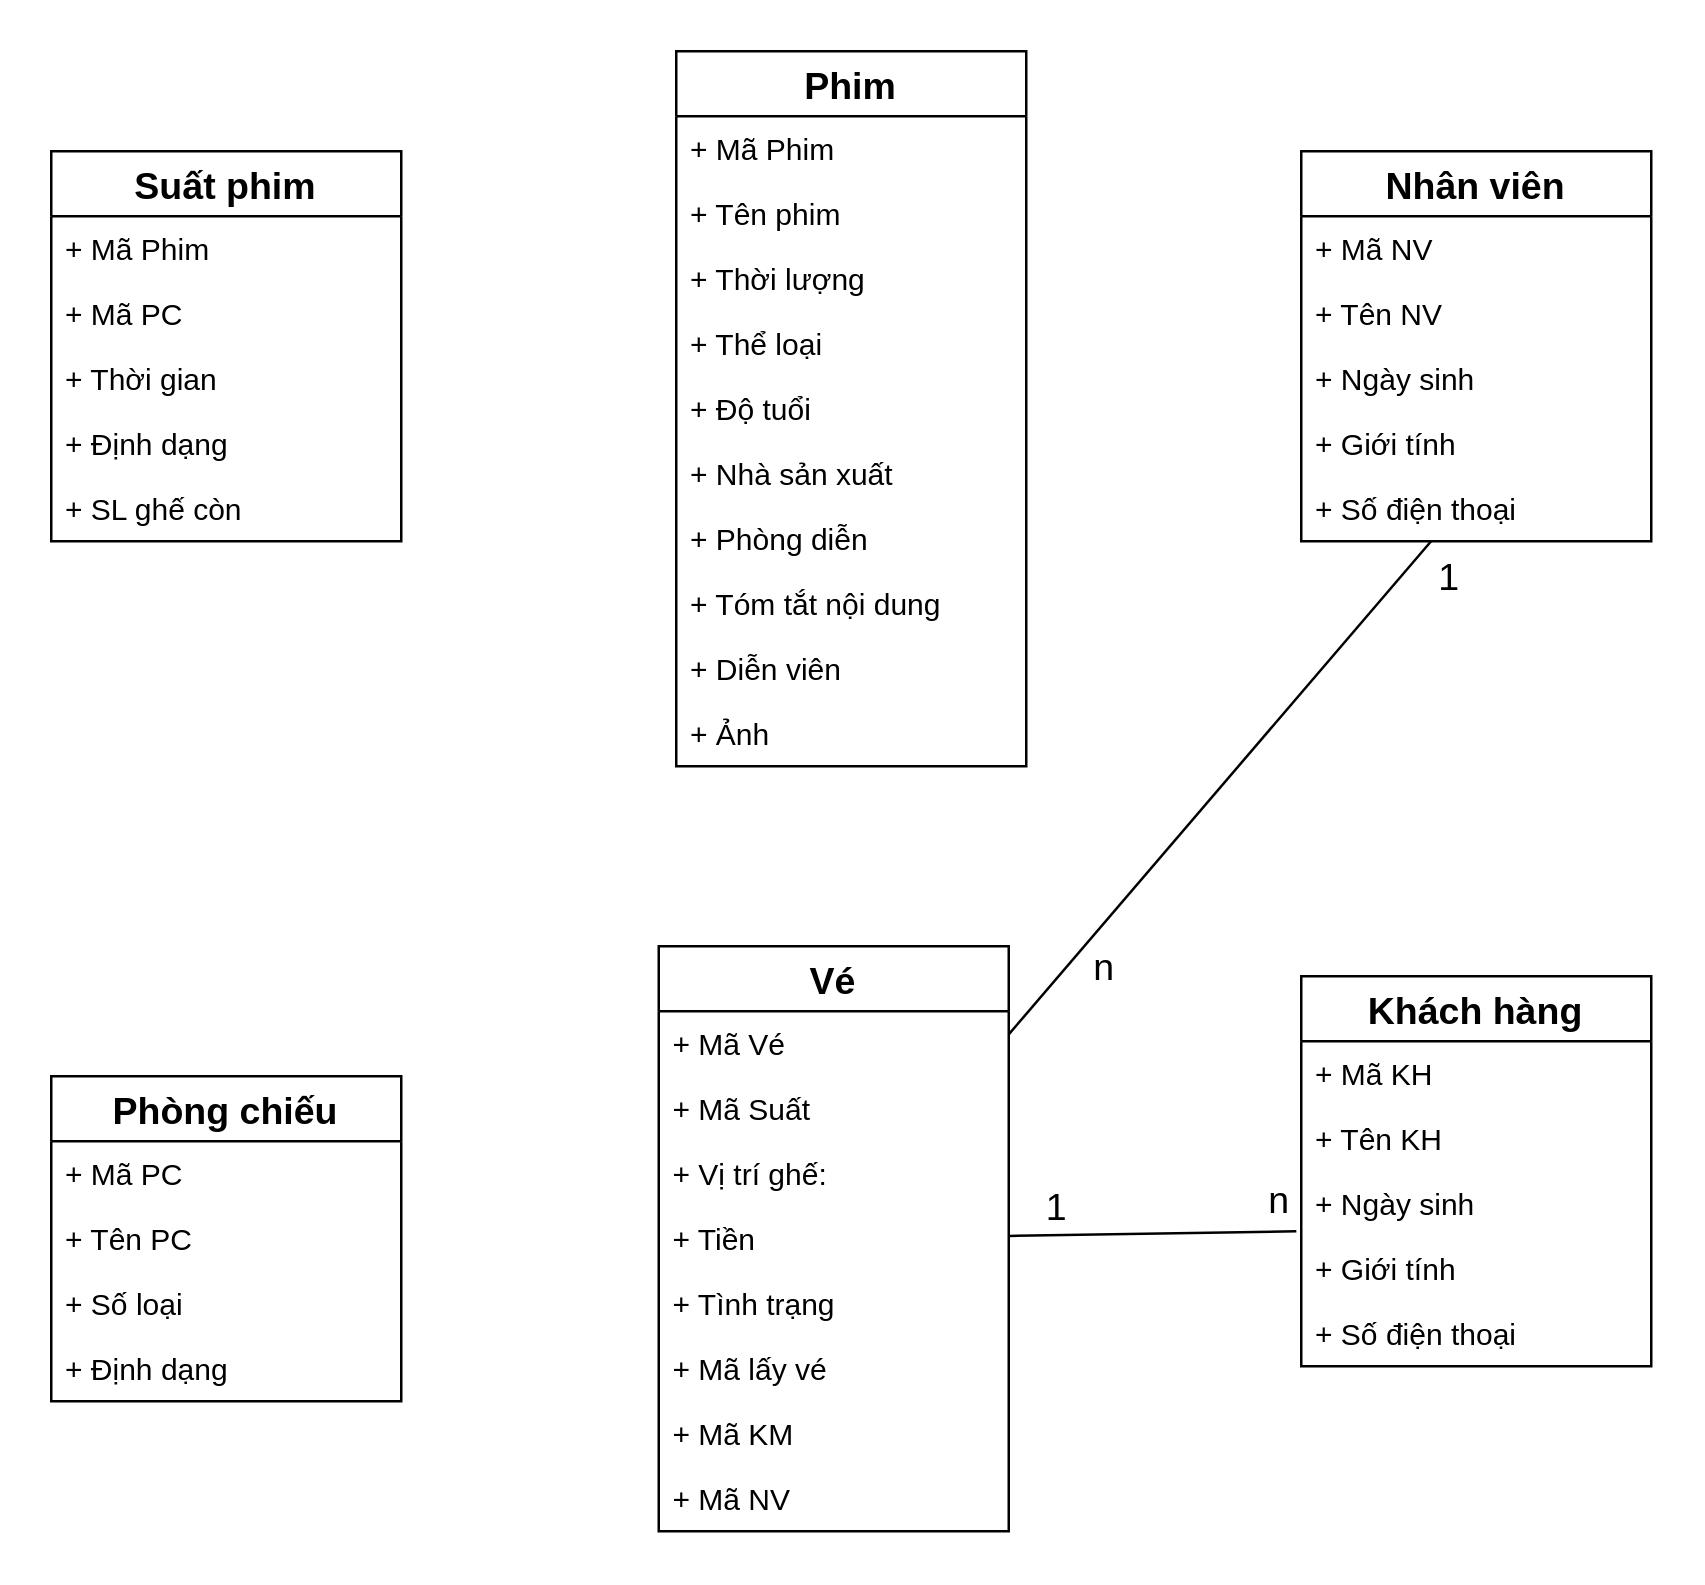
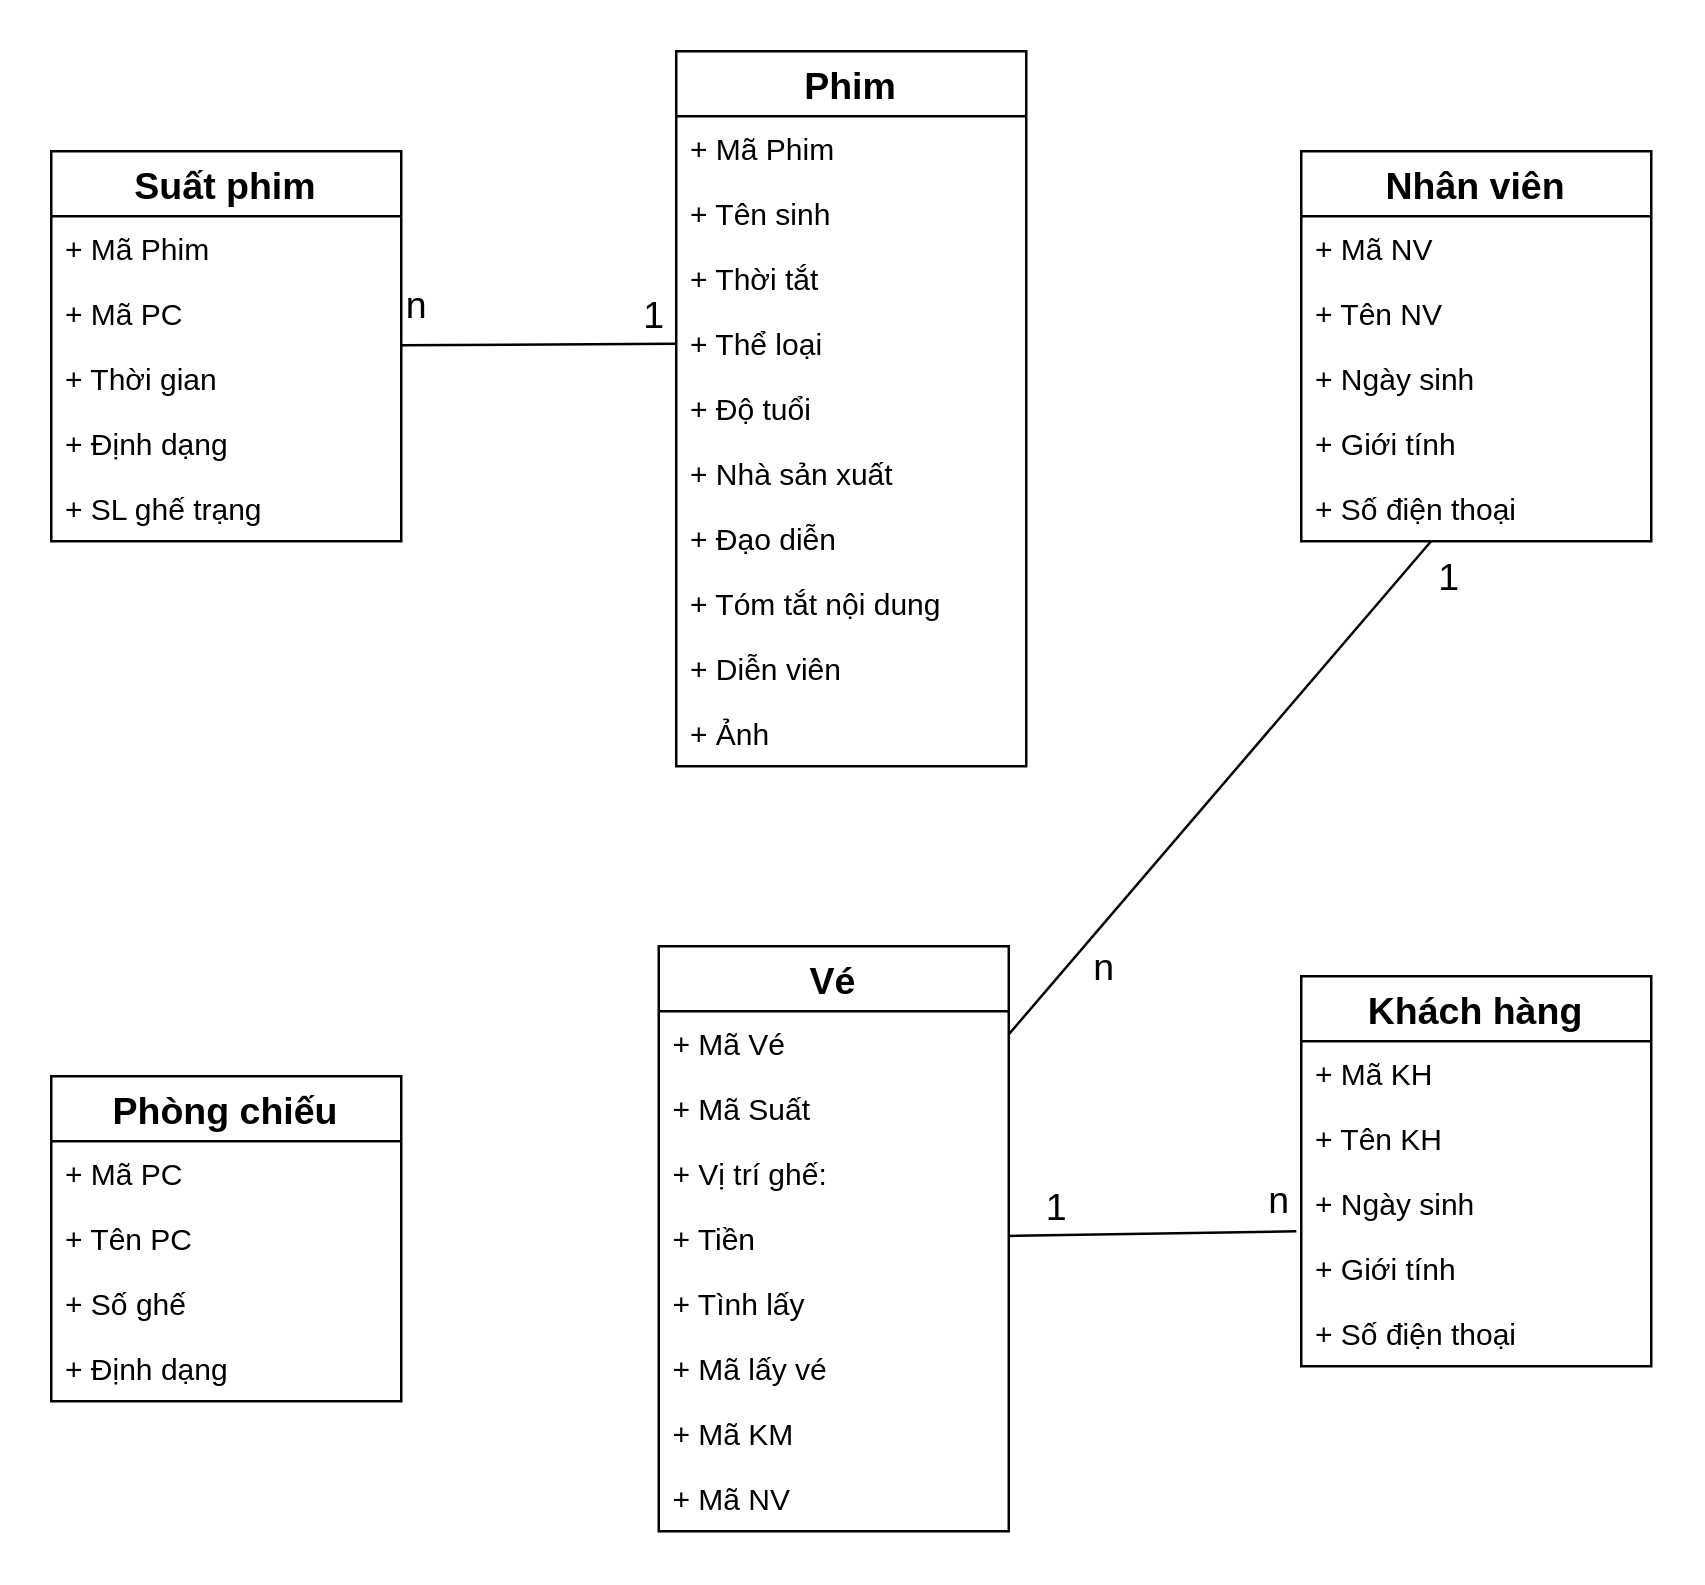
(762, 215) -> (762, 215)
(775, 280) -> (762, 280)
none -> (538, 345)
(154, 510) -> (171, 510)
(779, 540) -> (762, 540)
(125, 1305) -> (124, 1305)
(766, 1305) -> (745, 1305)
